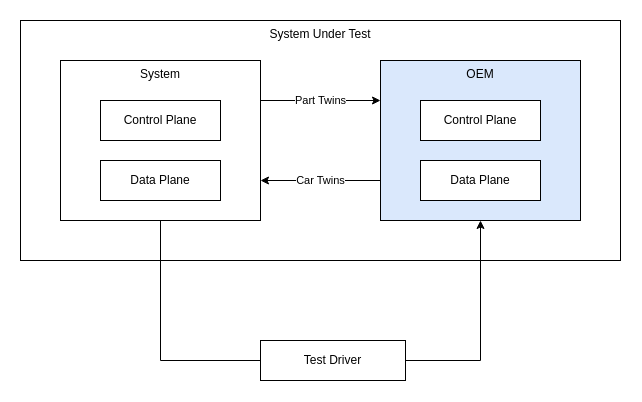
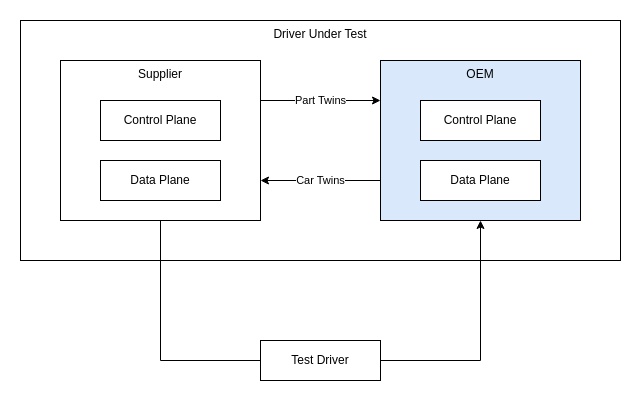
(321, 35) -> (321, 35)
(161, 75) -> (161, 75)
(333, 361) -> (321, 361)
